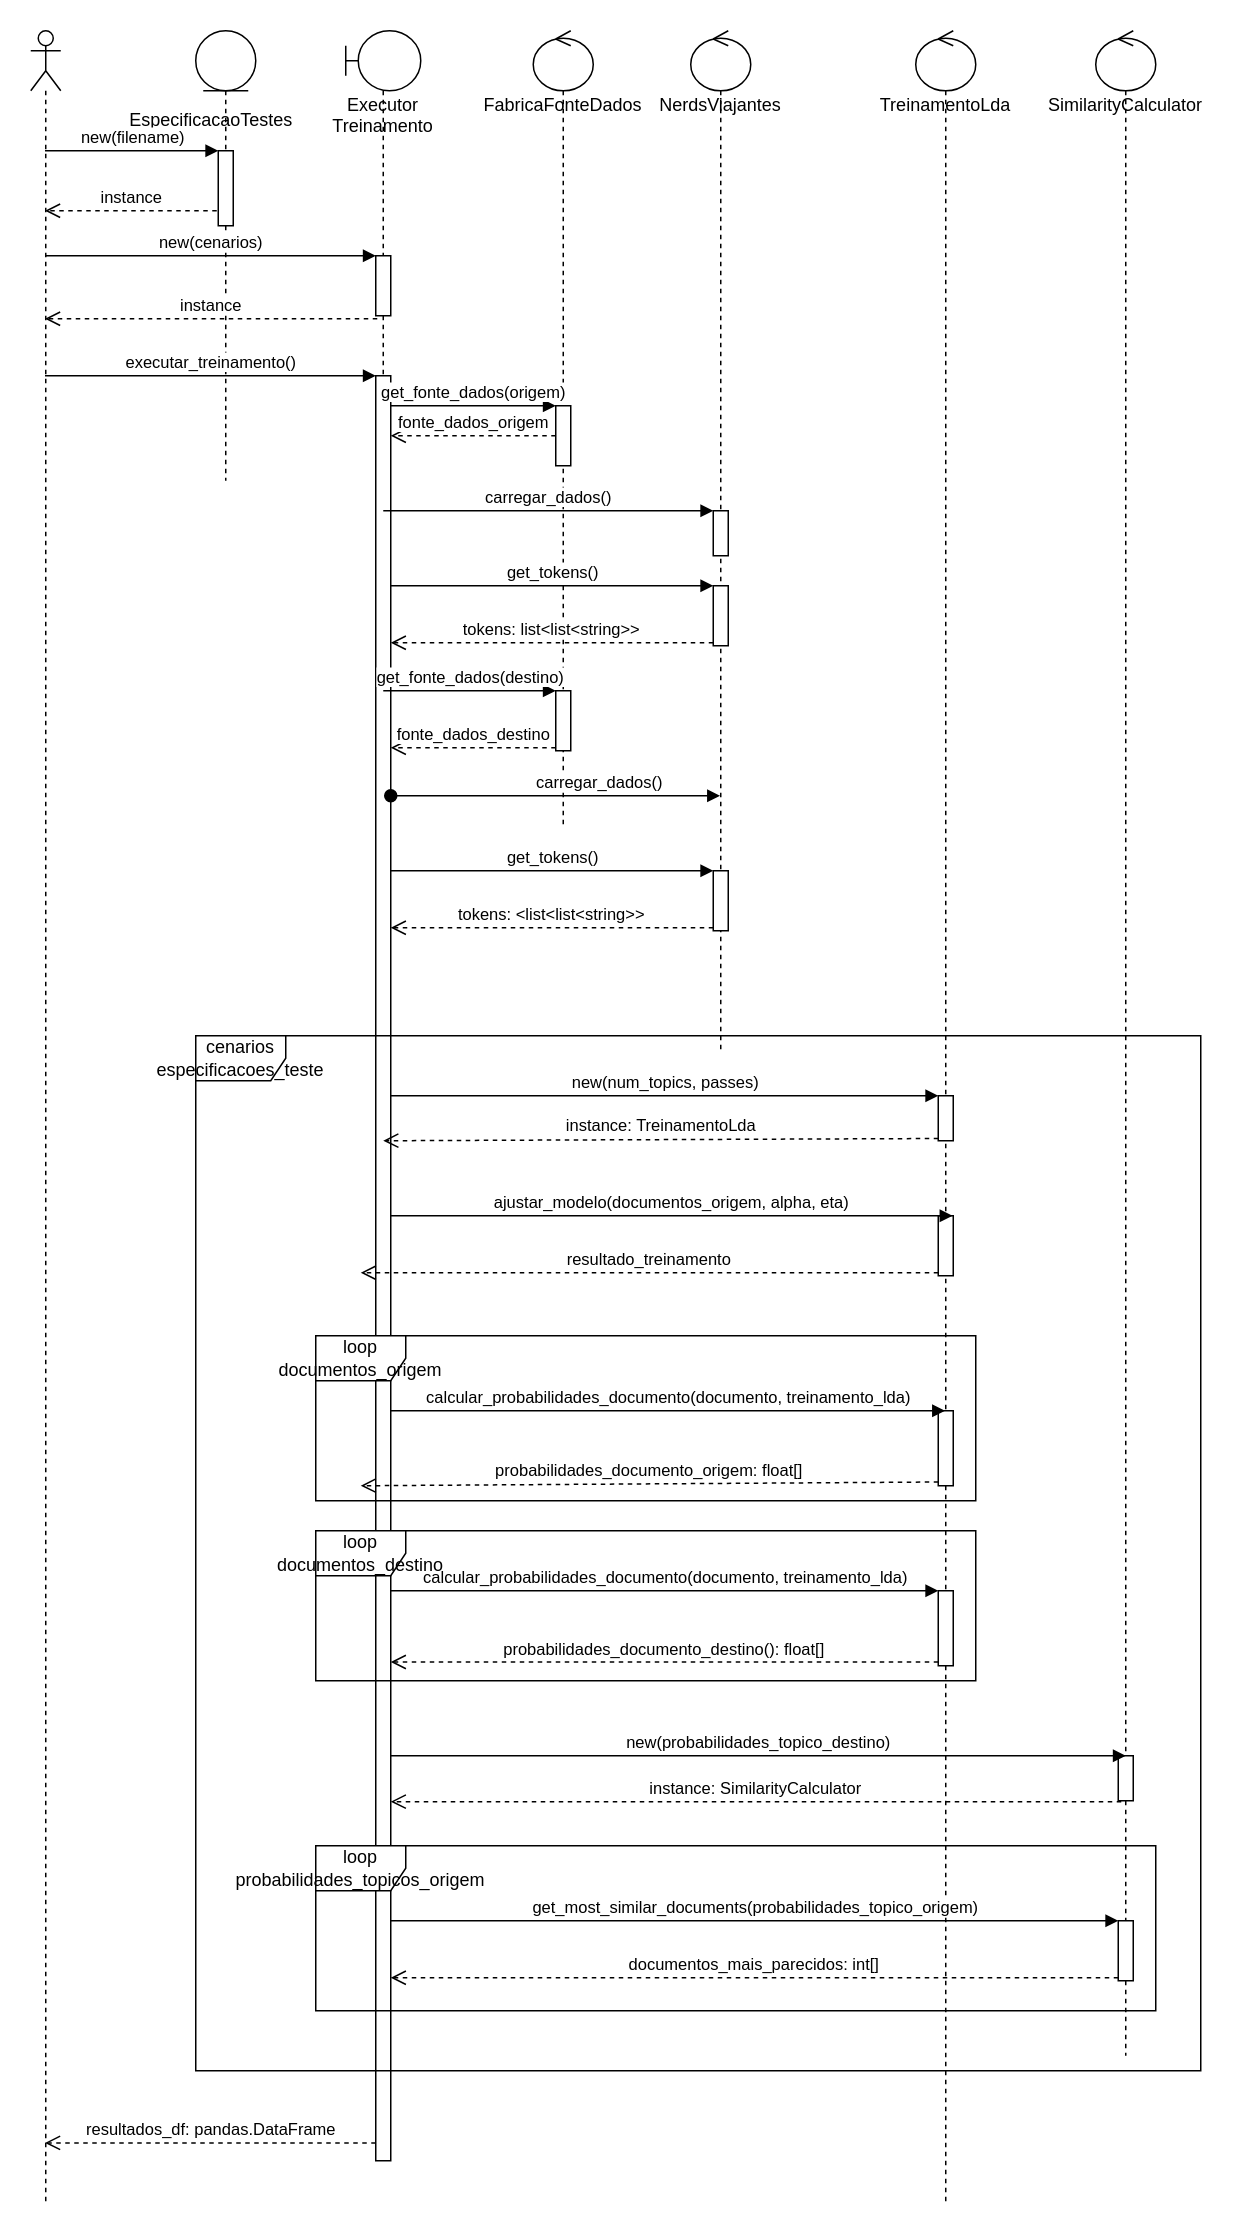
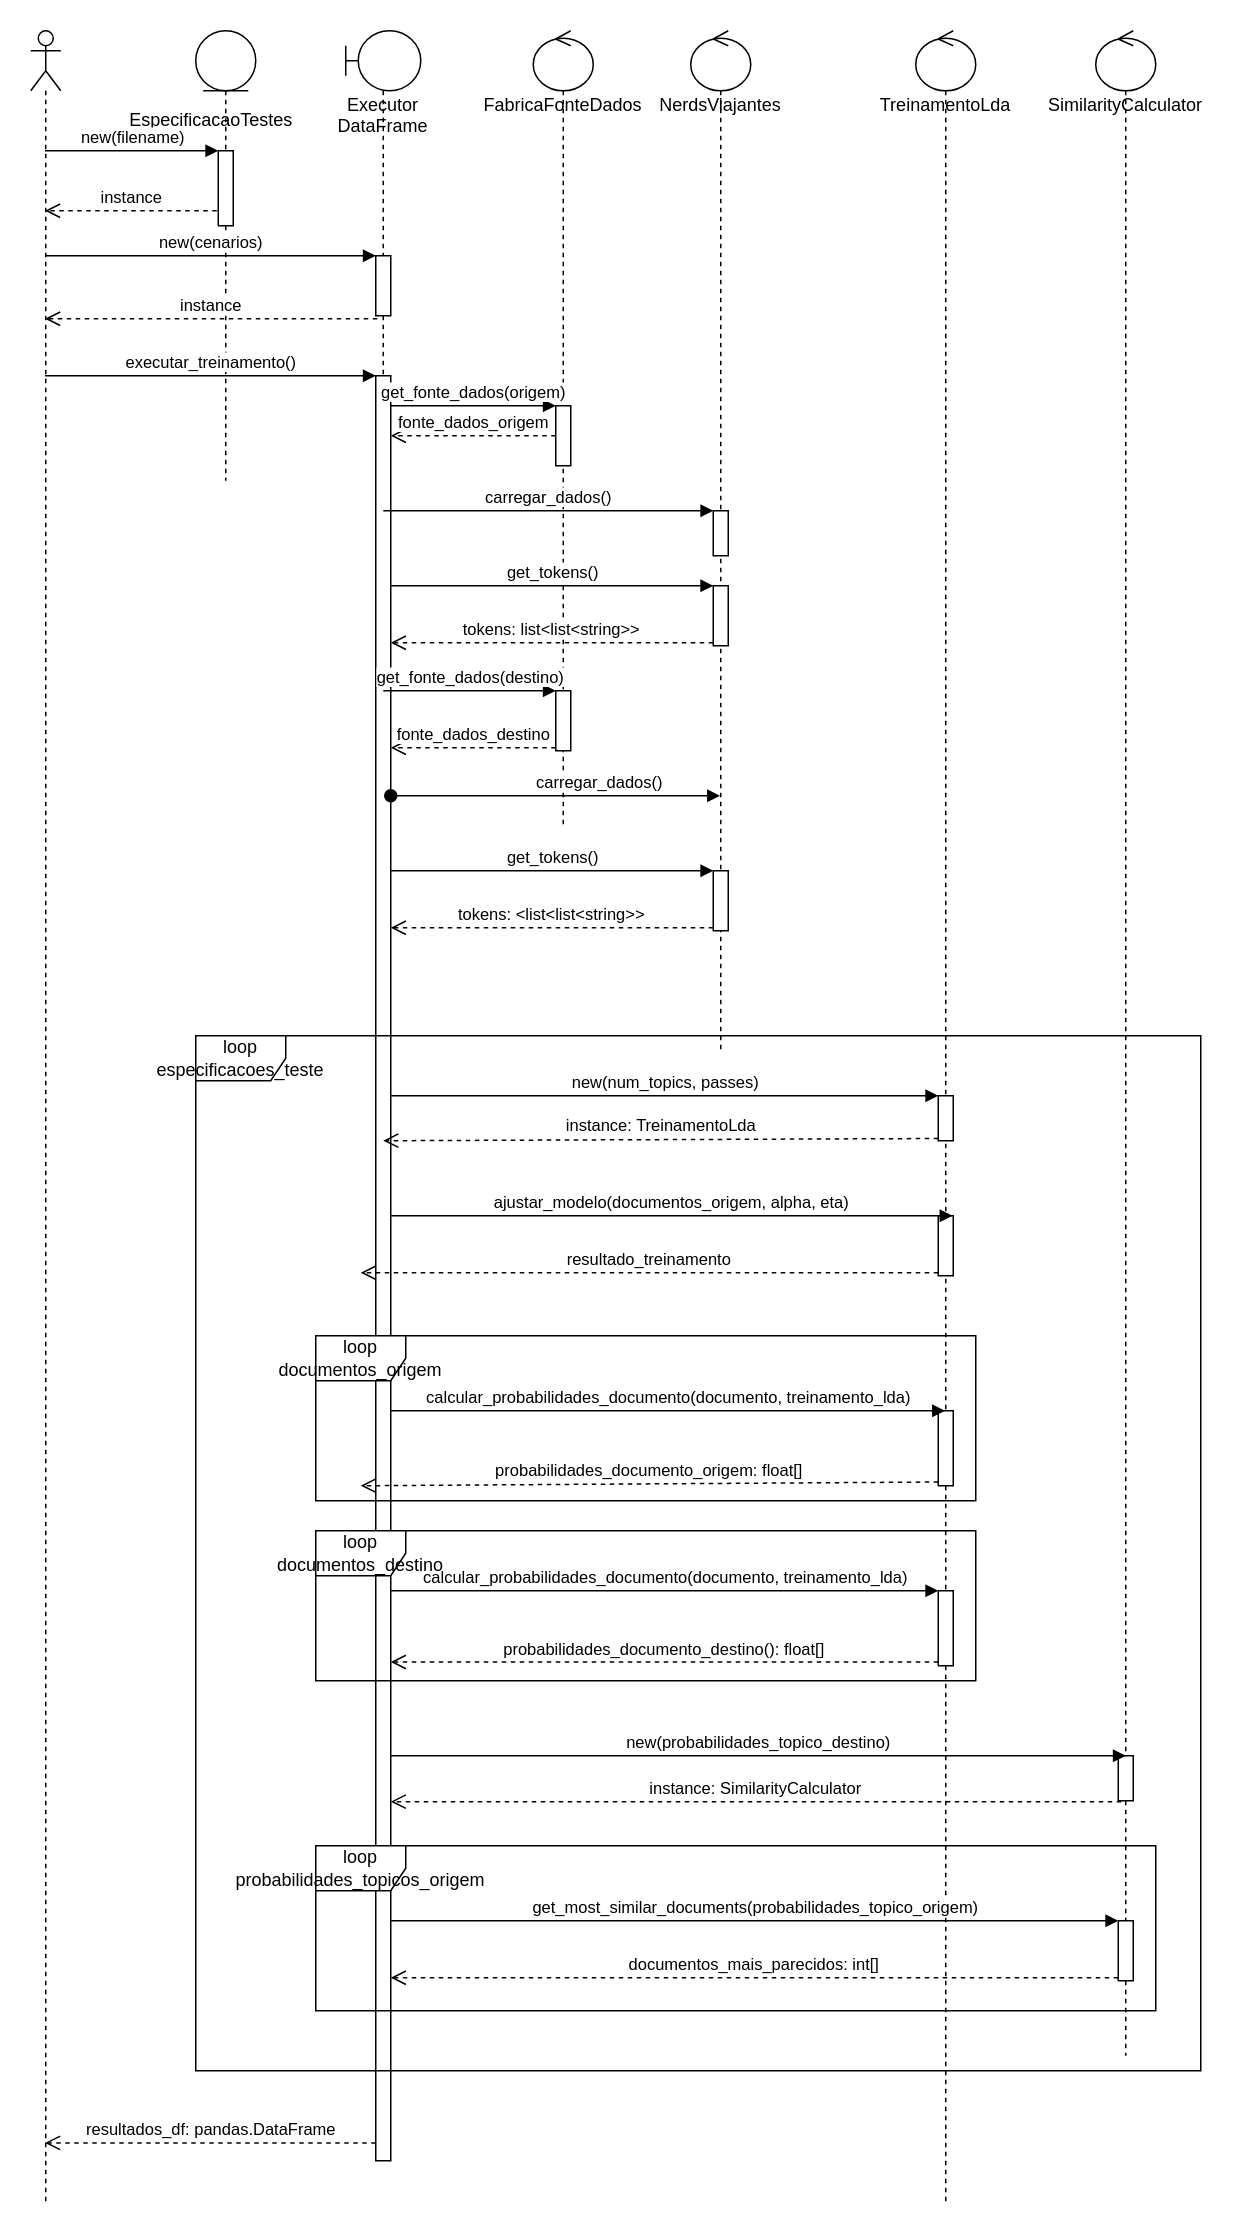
(383, 138) -> (383, 138)
(241, 1058) -> (241, 1058)
